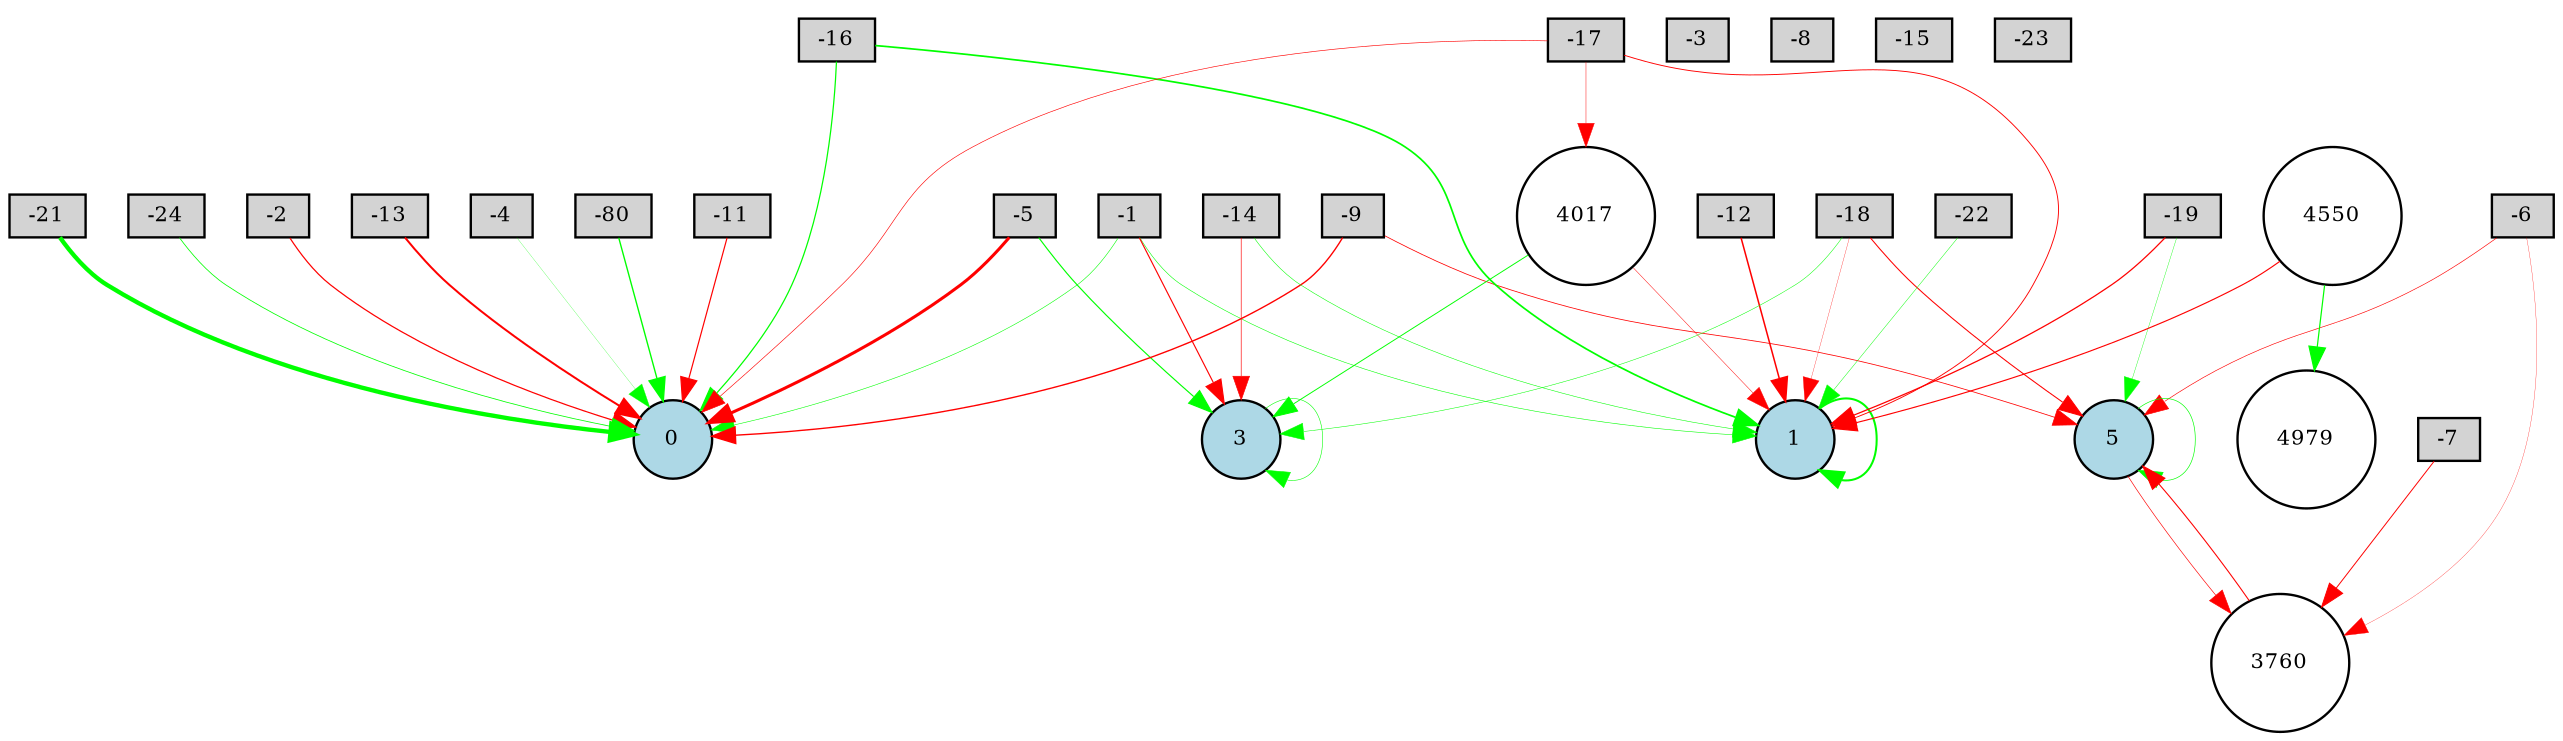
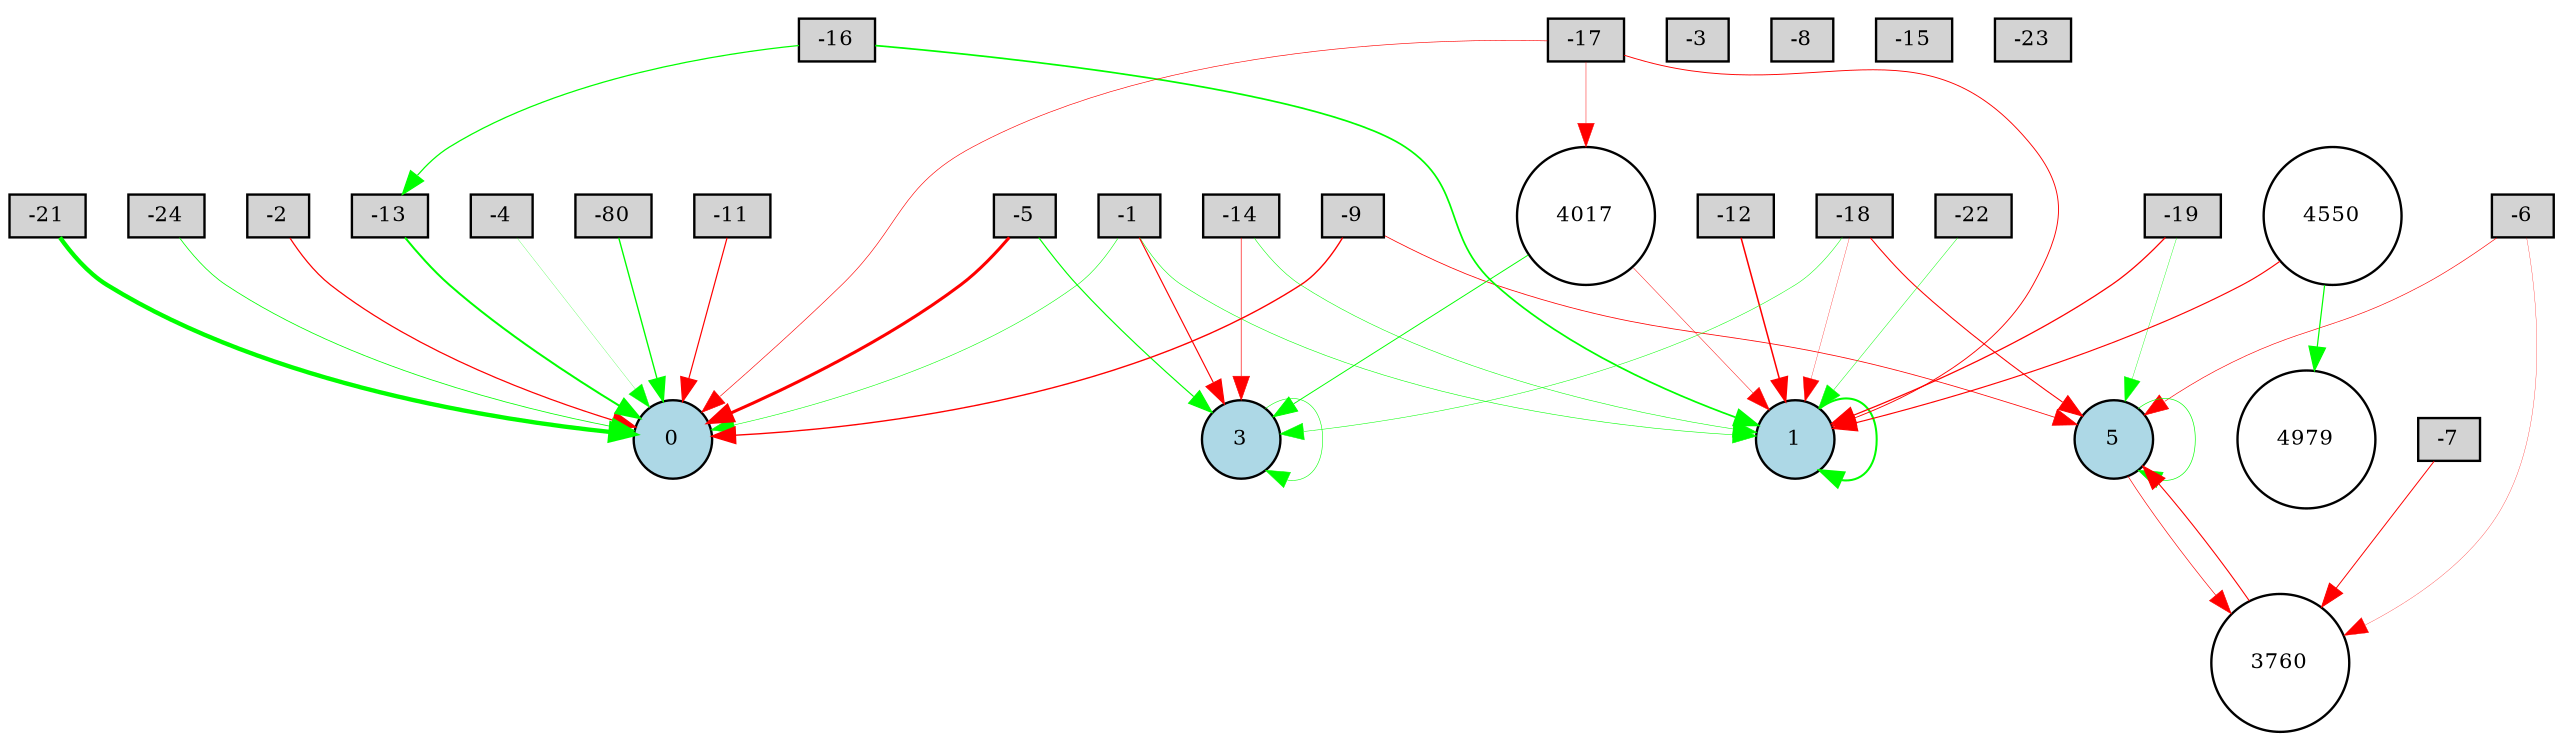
(808, 239) -> (598, 84)
(506, 330) -> (506, 330)
